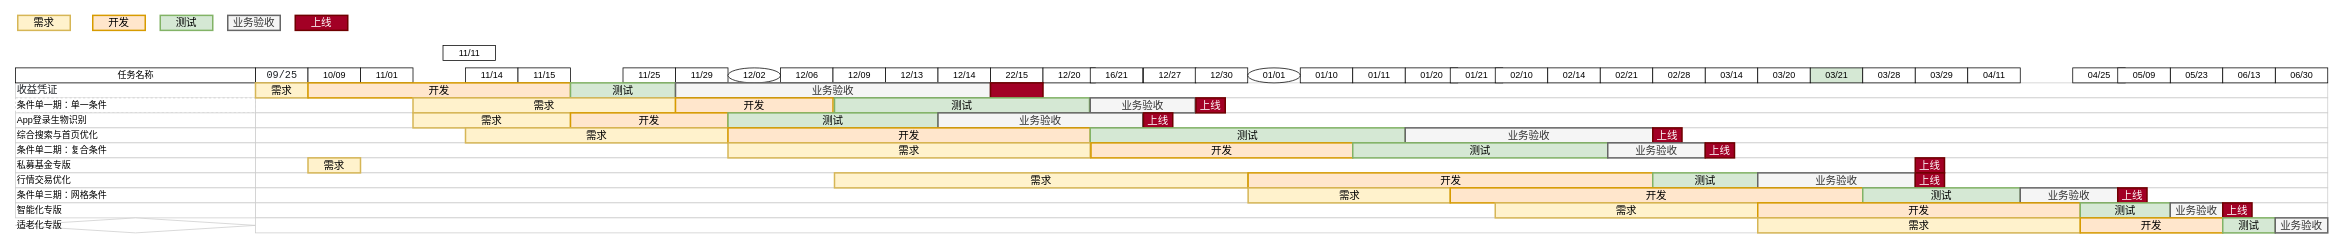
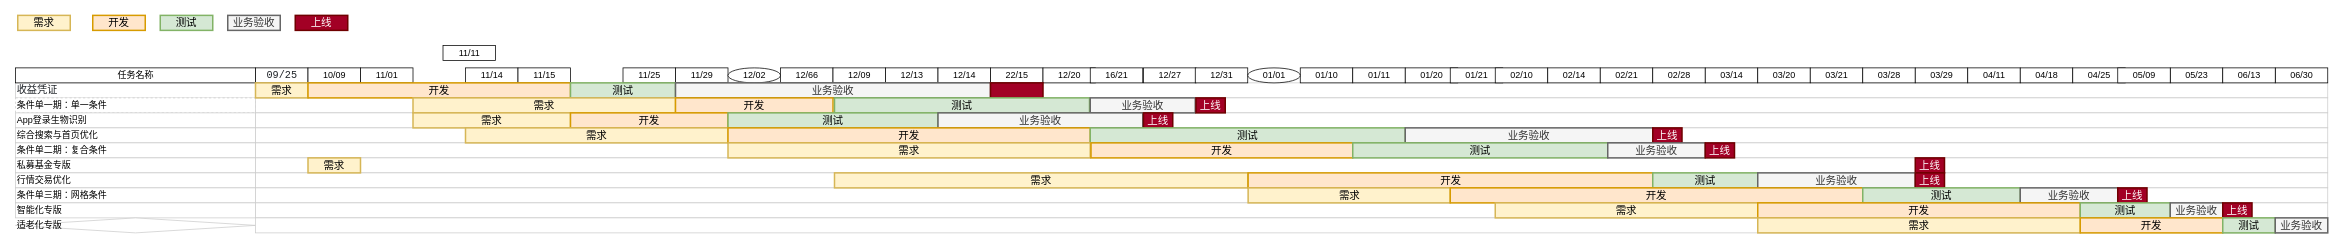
(807, 75) -> (807, 75)
(1222, 75) -> (1222, 75)
(1836, 75) -> (1836, 75)
none -> (2046, 75)
